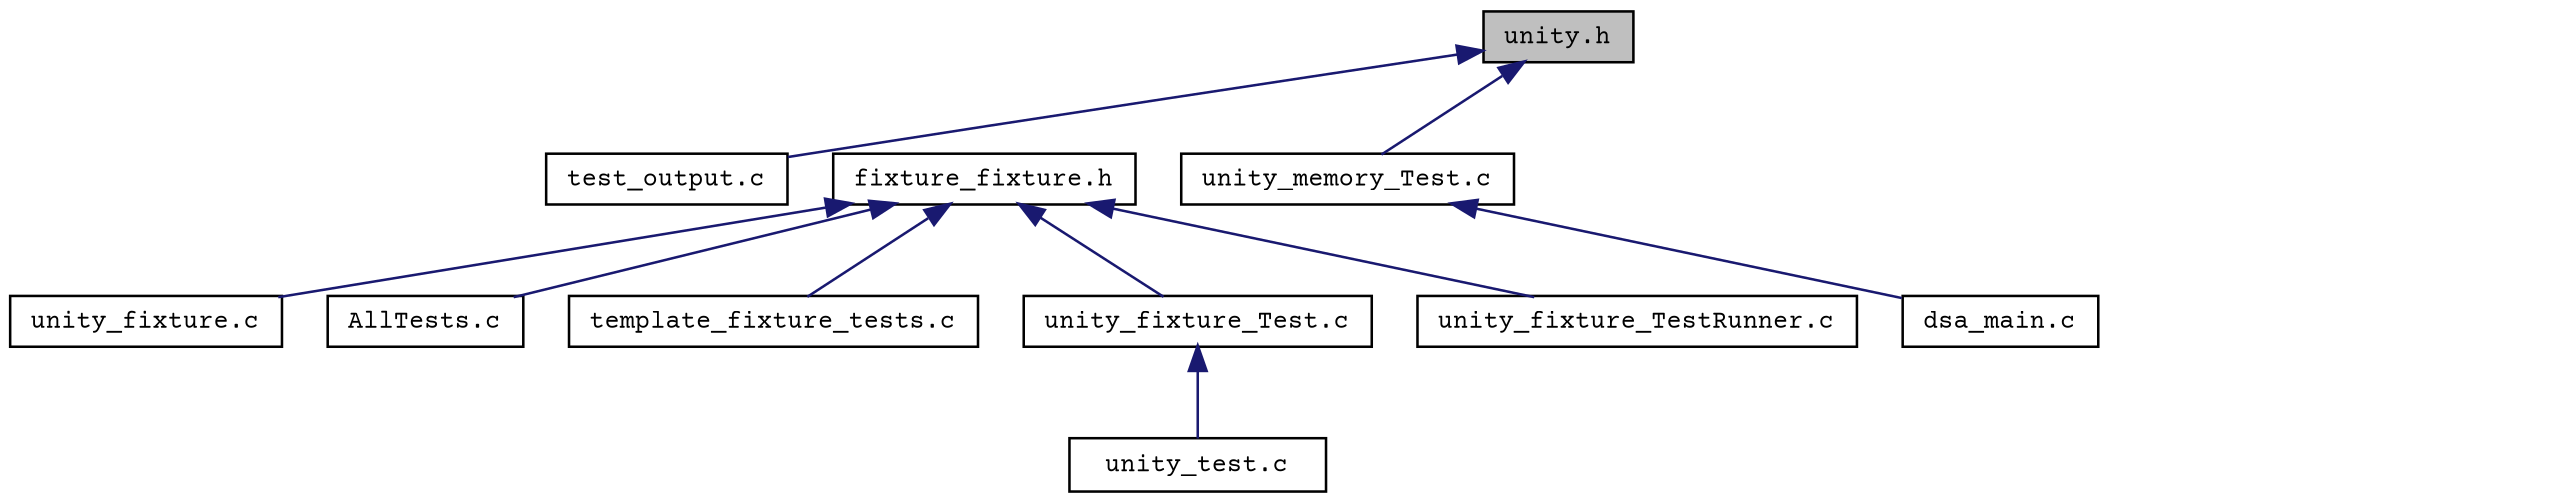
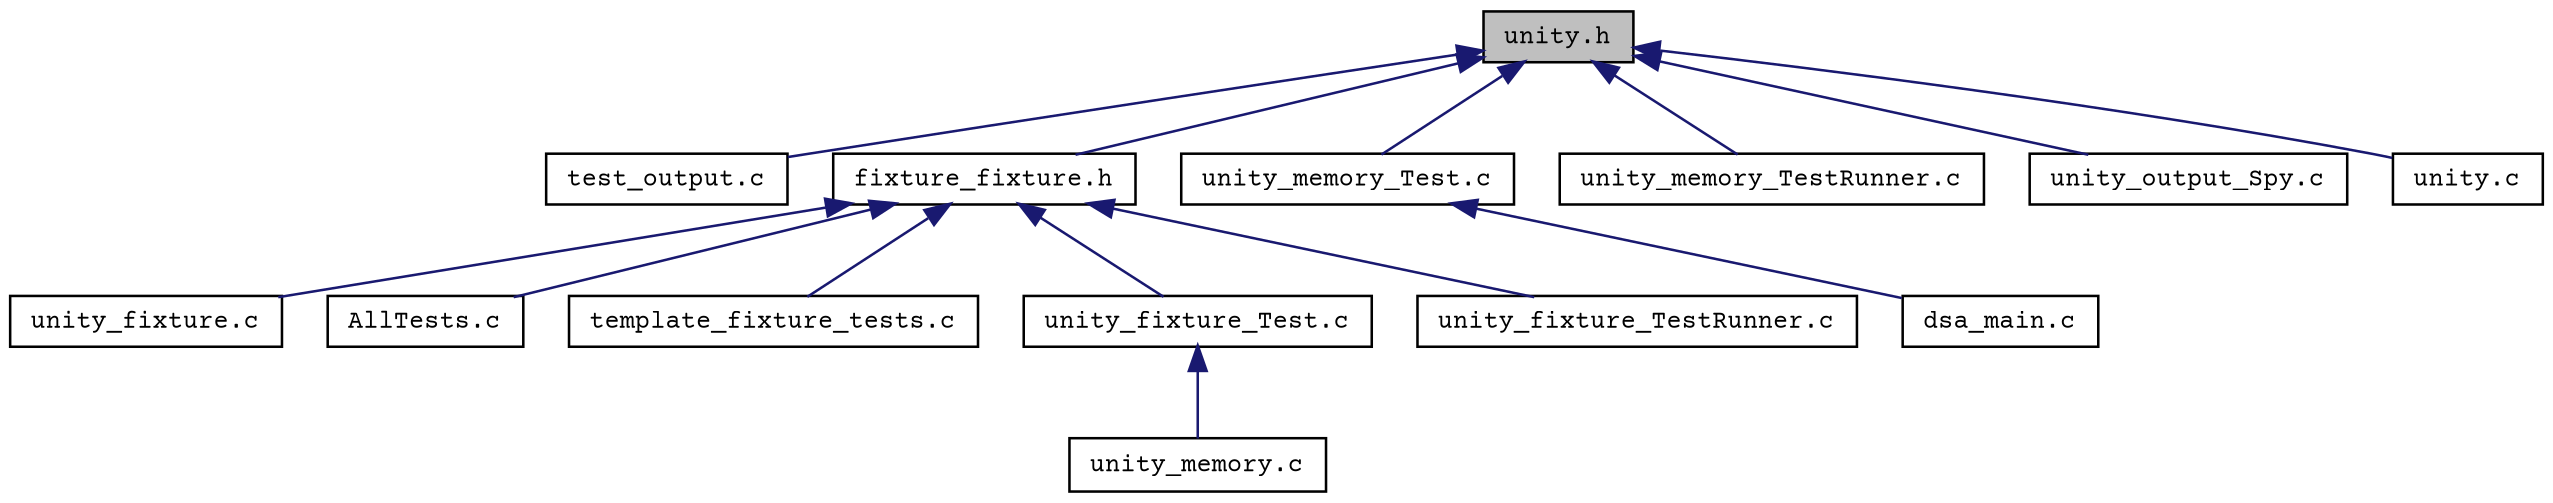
none -> (1267, 109)
none -> (1772, 179)
none -> (2188, 179)
none -> (2468, 179)
(1198, 465) -> (1198, 465)
